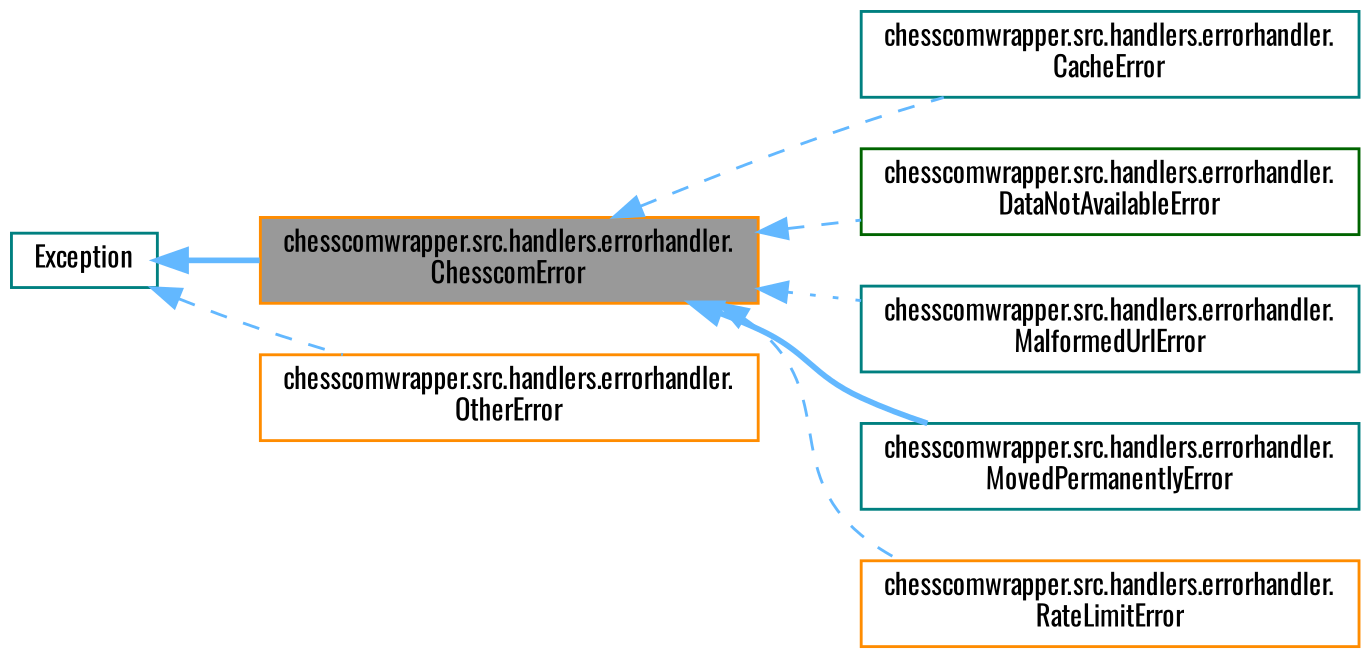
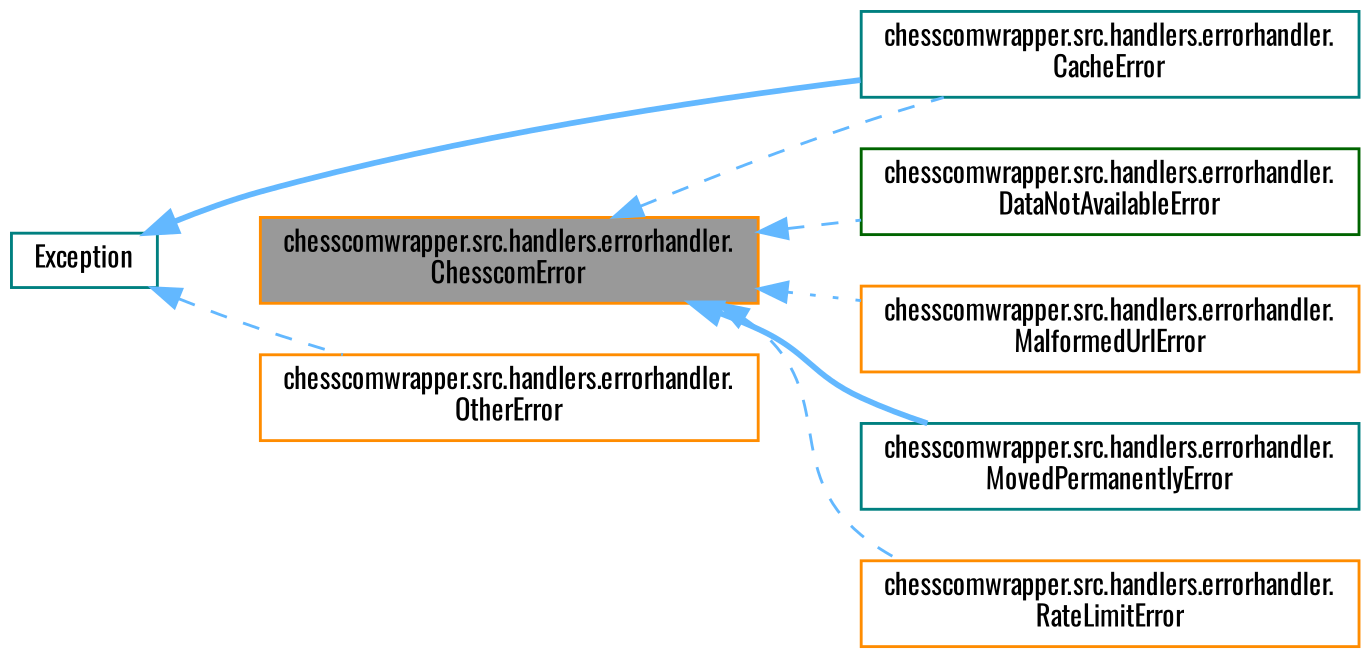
(223, 260) -> (514, 134)
(1110, 329) -> (1110, 329)
